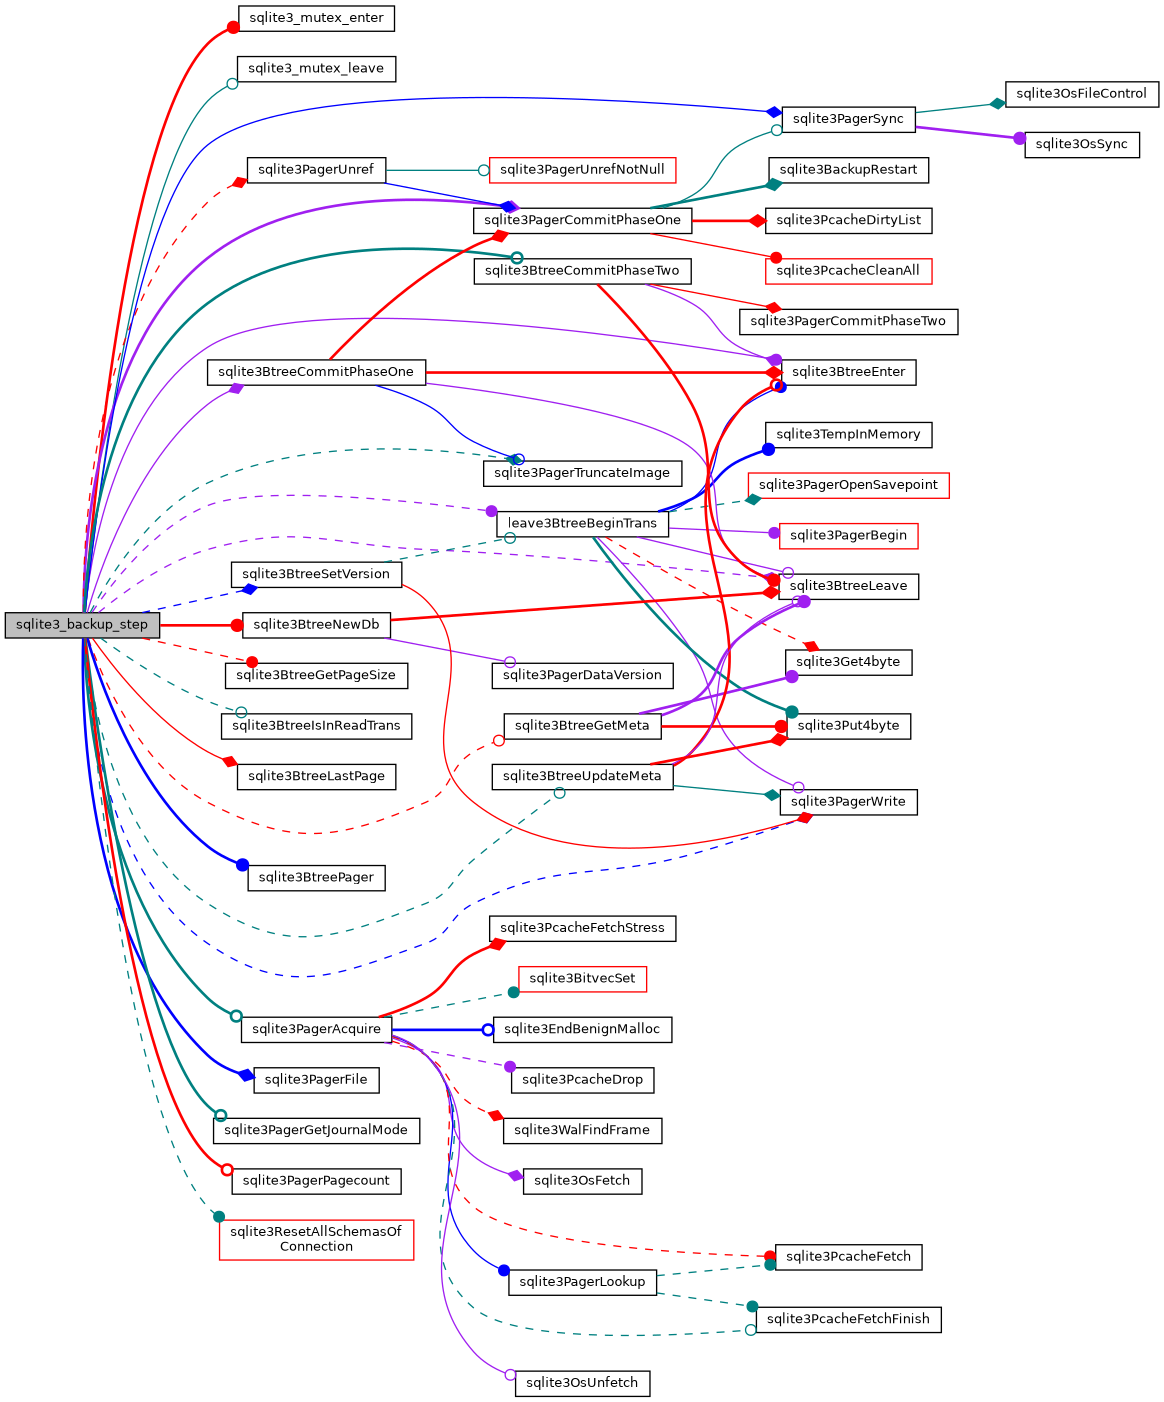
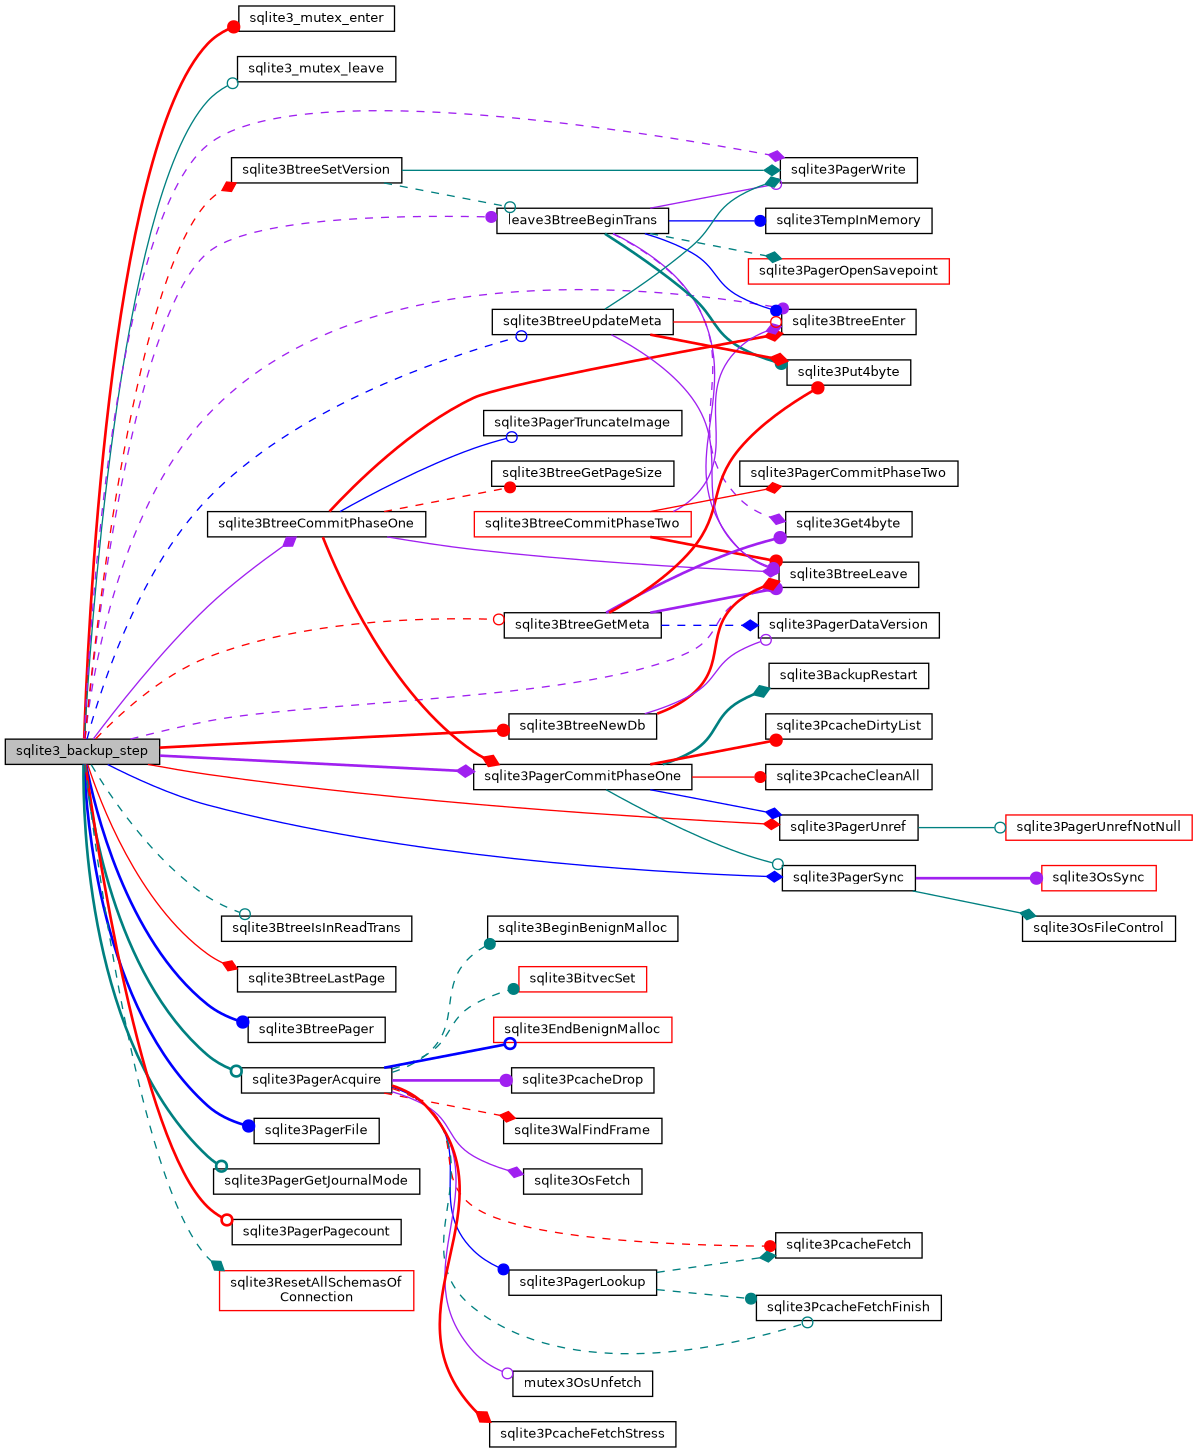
(1082, 145) -> (1099, 878)
(430, 192) -> (708, 801)
(721, 221) -> (711, 753)
(583, 271) -> (583, 524)
(849, 271) -> (849, 777)
(151, 283) -> (455, 802)
(198, 313) -> none
(338, 320) -> (310, 344)
(267, 463) -> none
(720, 475) -> (703, 221)
(849, 536) -> none
(718, 584) -> (724, 322)
(693, 587) -> (712, 367)
(192, 602) -> (141, 371)
none -> (702, 625)
(195, 650) -> (444, 500)
(720, 676) -> (700, 412)
(91, 782) -> (141, 1014)
(499, 818) -> (583, 170)
(251, 926) -> (237, 472)
none -> (583, 929)
(344, 971) -> (194, 163)
(132, 993) -> (136, 1070)
(583, 1030) -> (583, 1030)
(444, 1054) -> (446, 1080)
(711, 1271) -> (708, 1265)
(583, 1384) -> (583, 1384)
